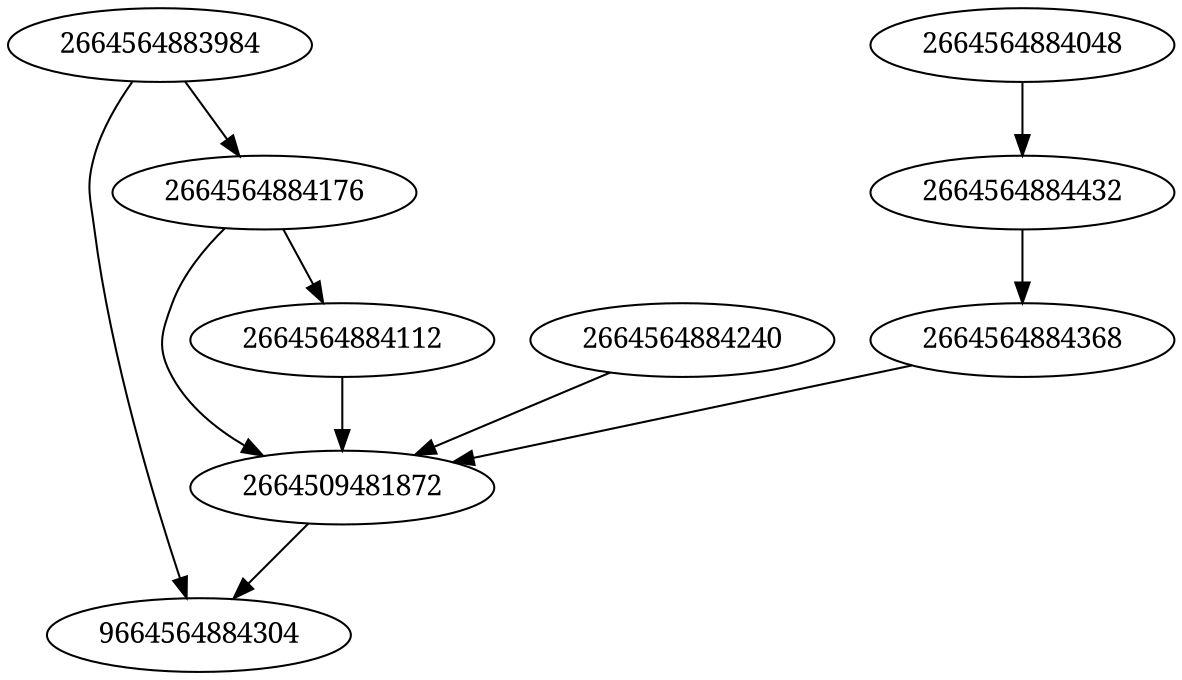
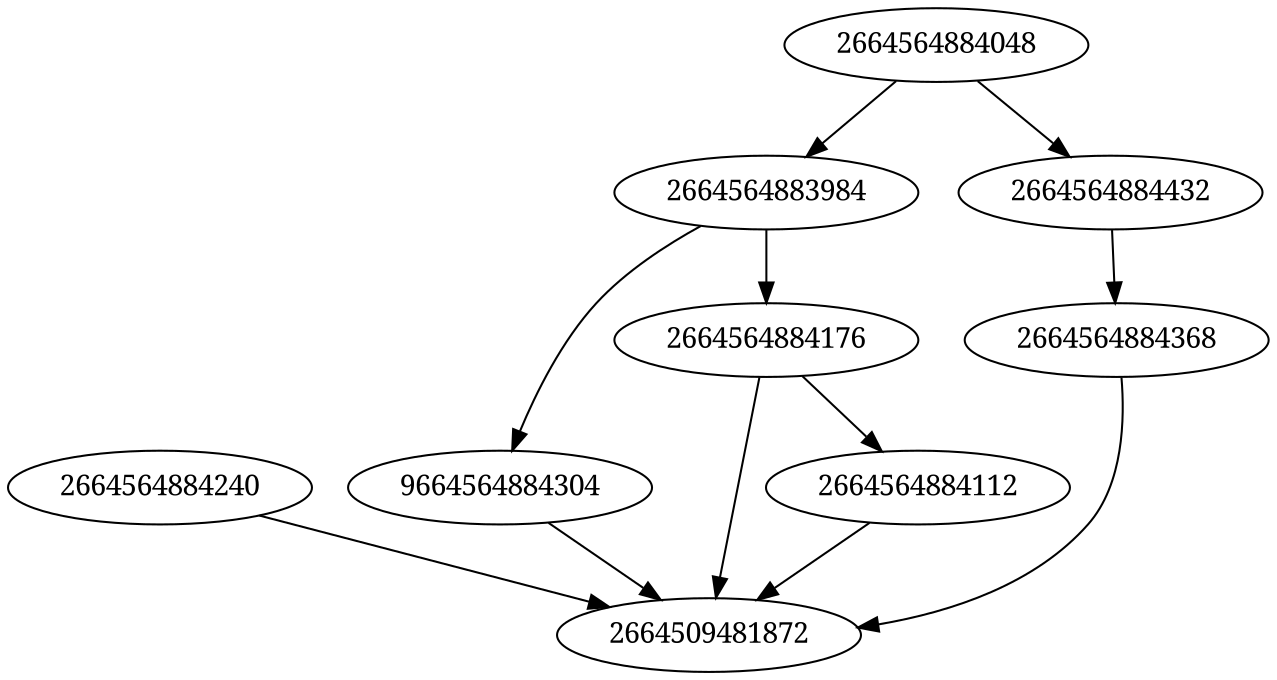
none -> (859, 112)
(278, 554) -> (596, 555)
